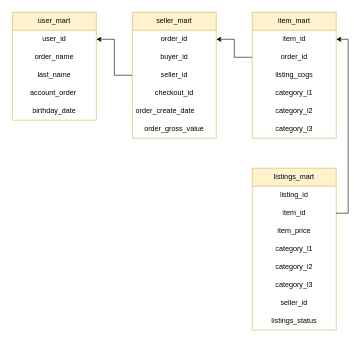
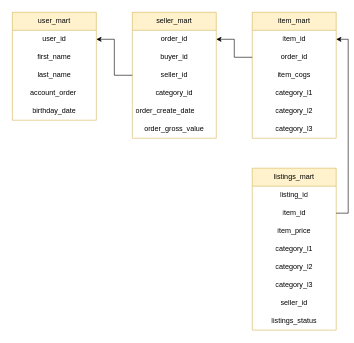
(54, 57) -> (54, 57)
(294, 75) -> (294, 75)
(174, 93) -> (174, 93)
